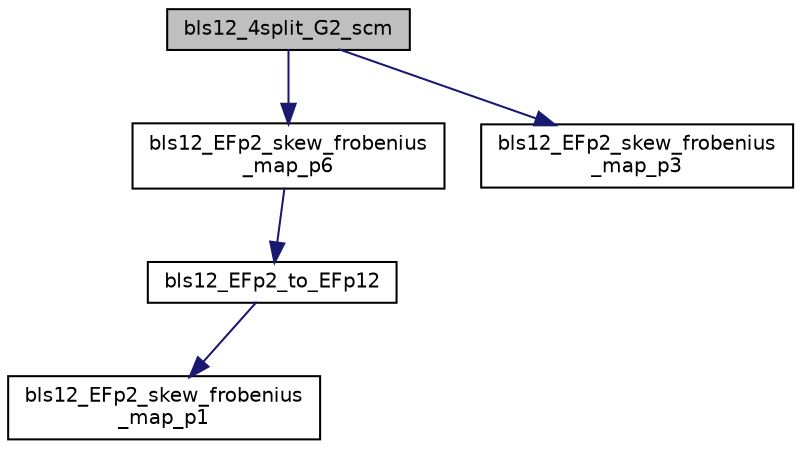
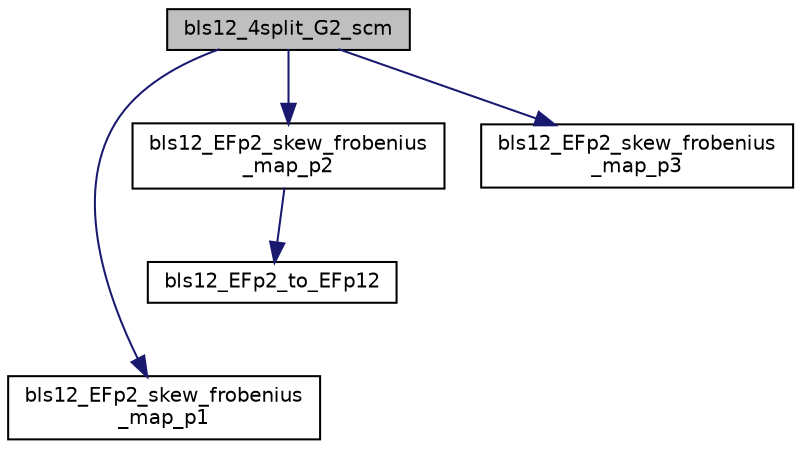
(289, 156) -> (289, 156)
(230, 332) -> (97, 178)
